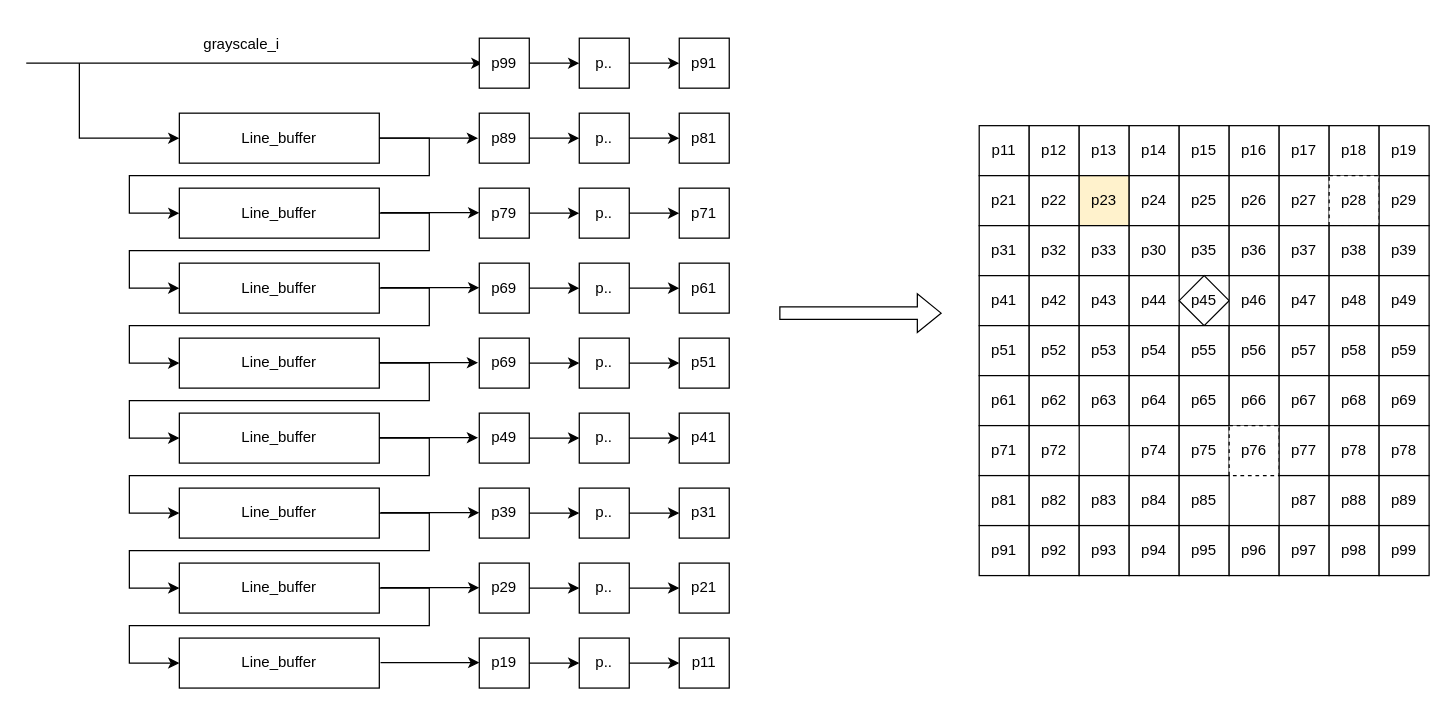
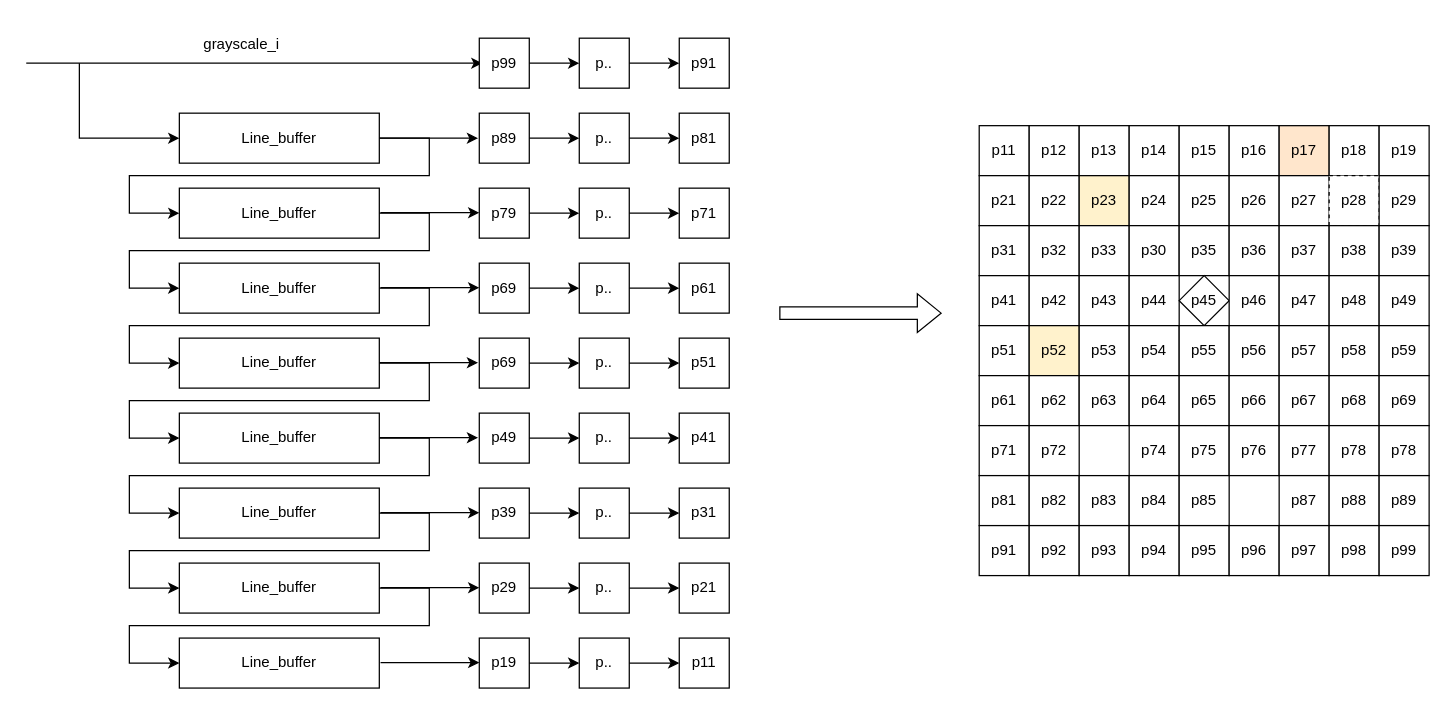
(1304, 151) -> (1304, 151)
(1054, 351) -> (1054, 351)
(1254, 451) -> (1254, 451)
